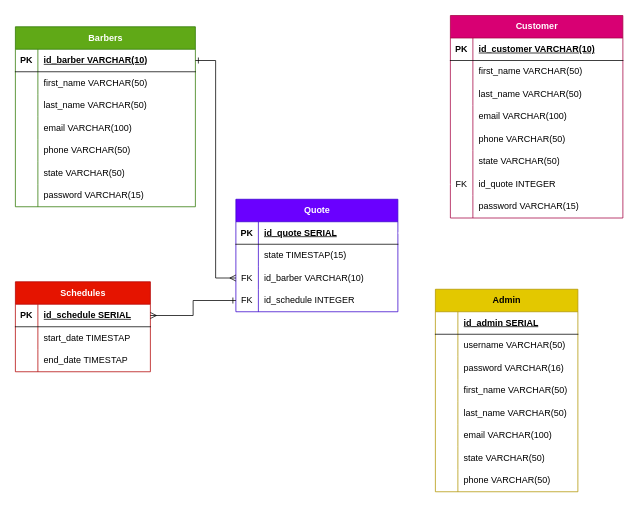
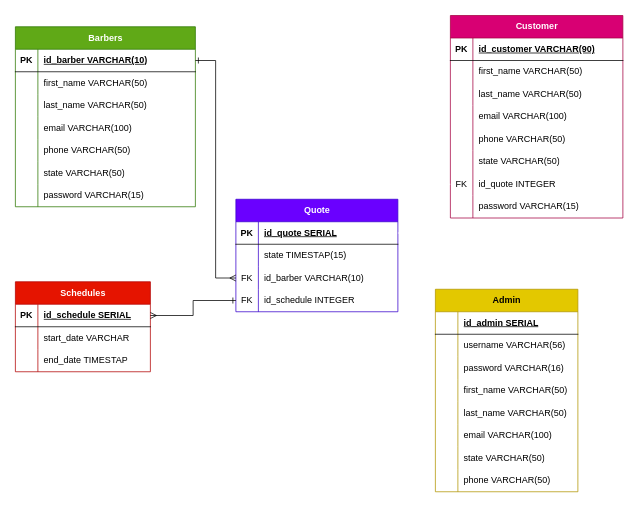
(534, 49) -> (534, 49)
(91, 338) -> (88, 338)
(513, 345) -> (513, 345)
